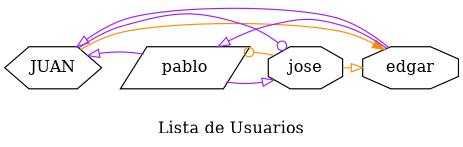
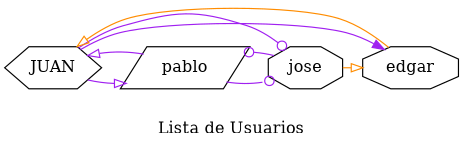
(239, 8) -> (239, 8)
(305, 19) -> (101, 82)
(211, 24) -> (211, 24)
(264, 54) -> (264, 54)
(244, 84) -> (244, 84)
